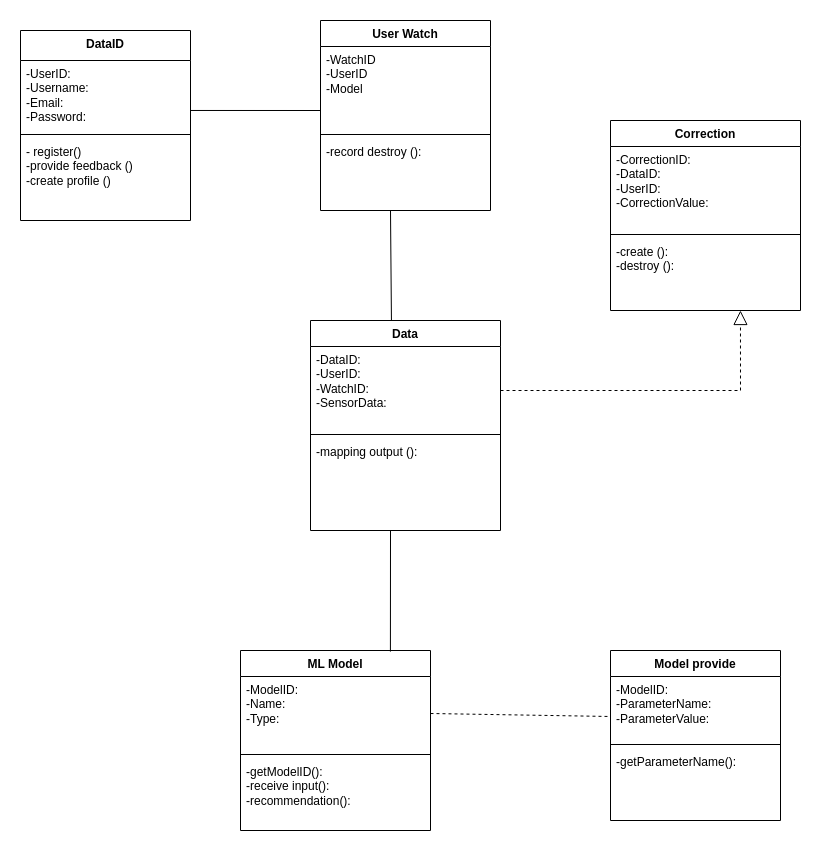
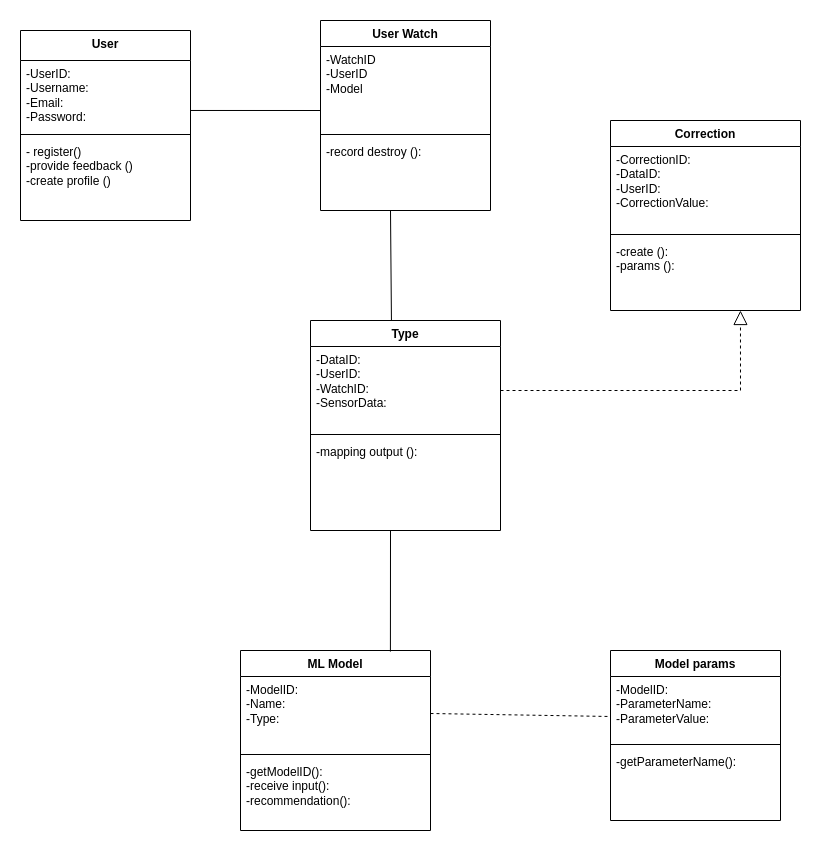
(106, 45) -> (106, 45)
(654, 260) -> (650, 260)
(406, 335) -> (406, 335)
(696, 665) -> (696, 665)
